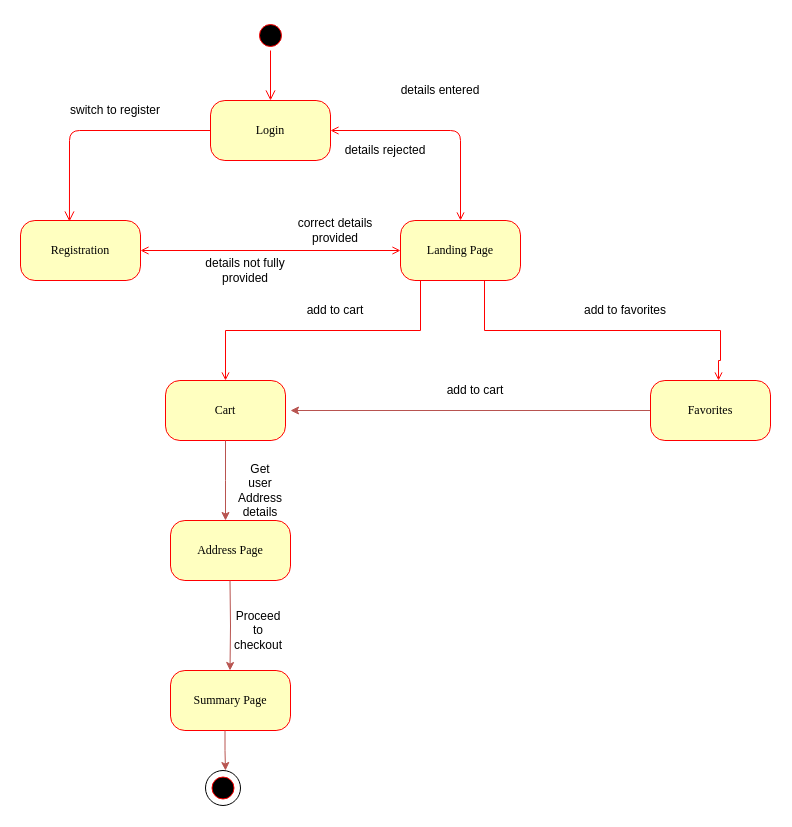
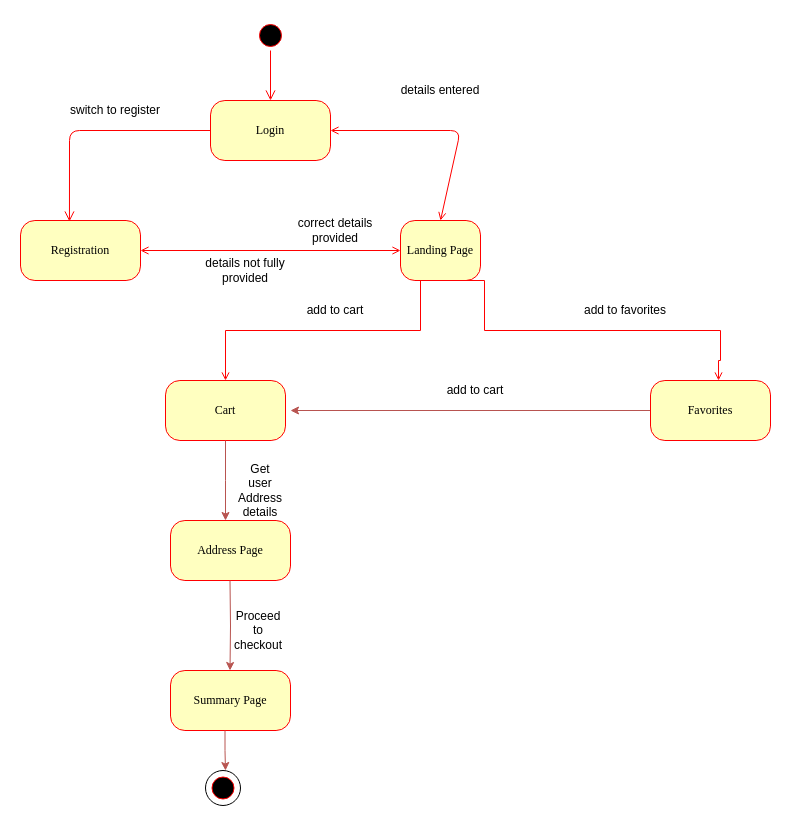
(386, 151) -> none
(461, 251) -> (441, 251)
